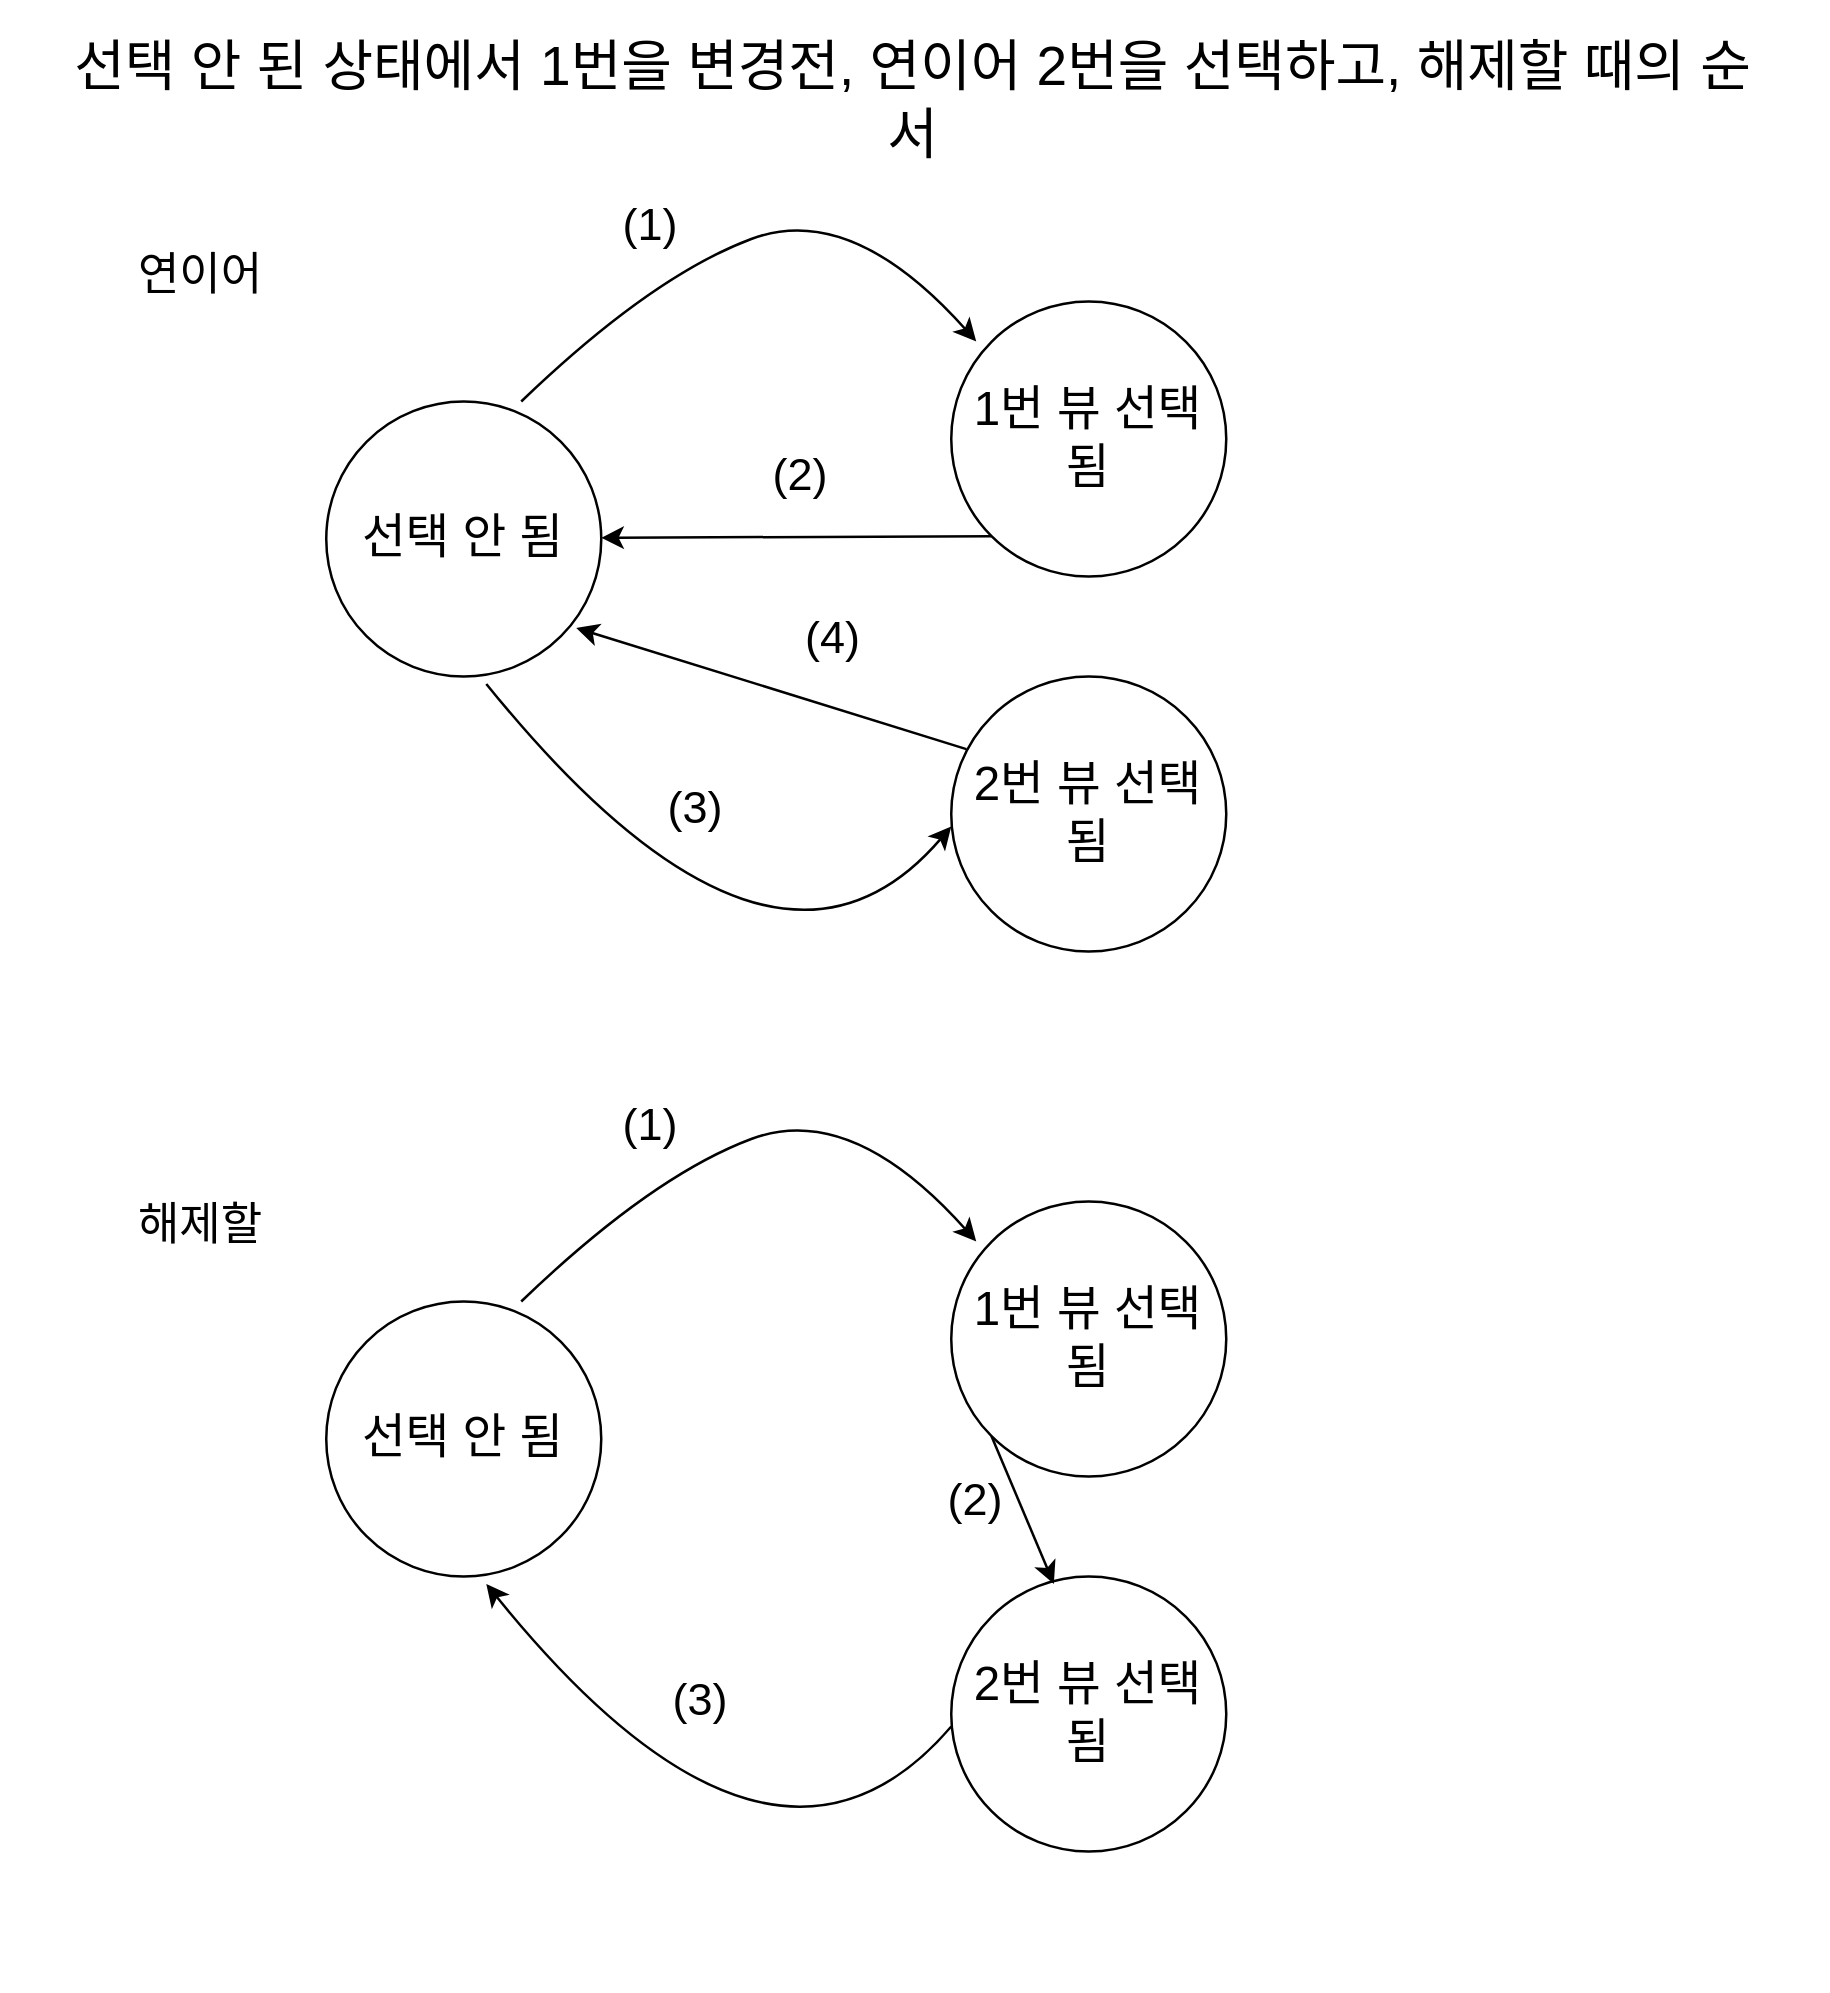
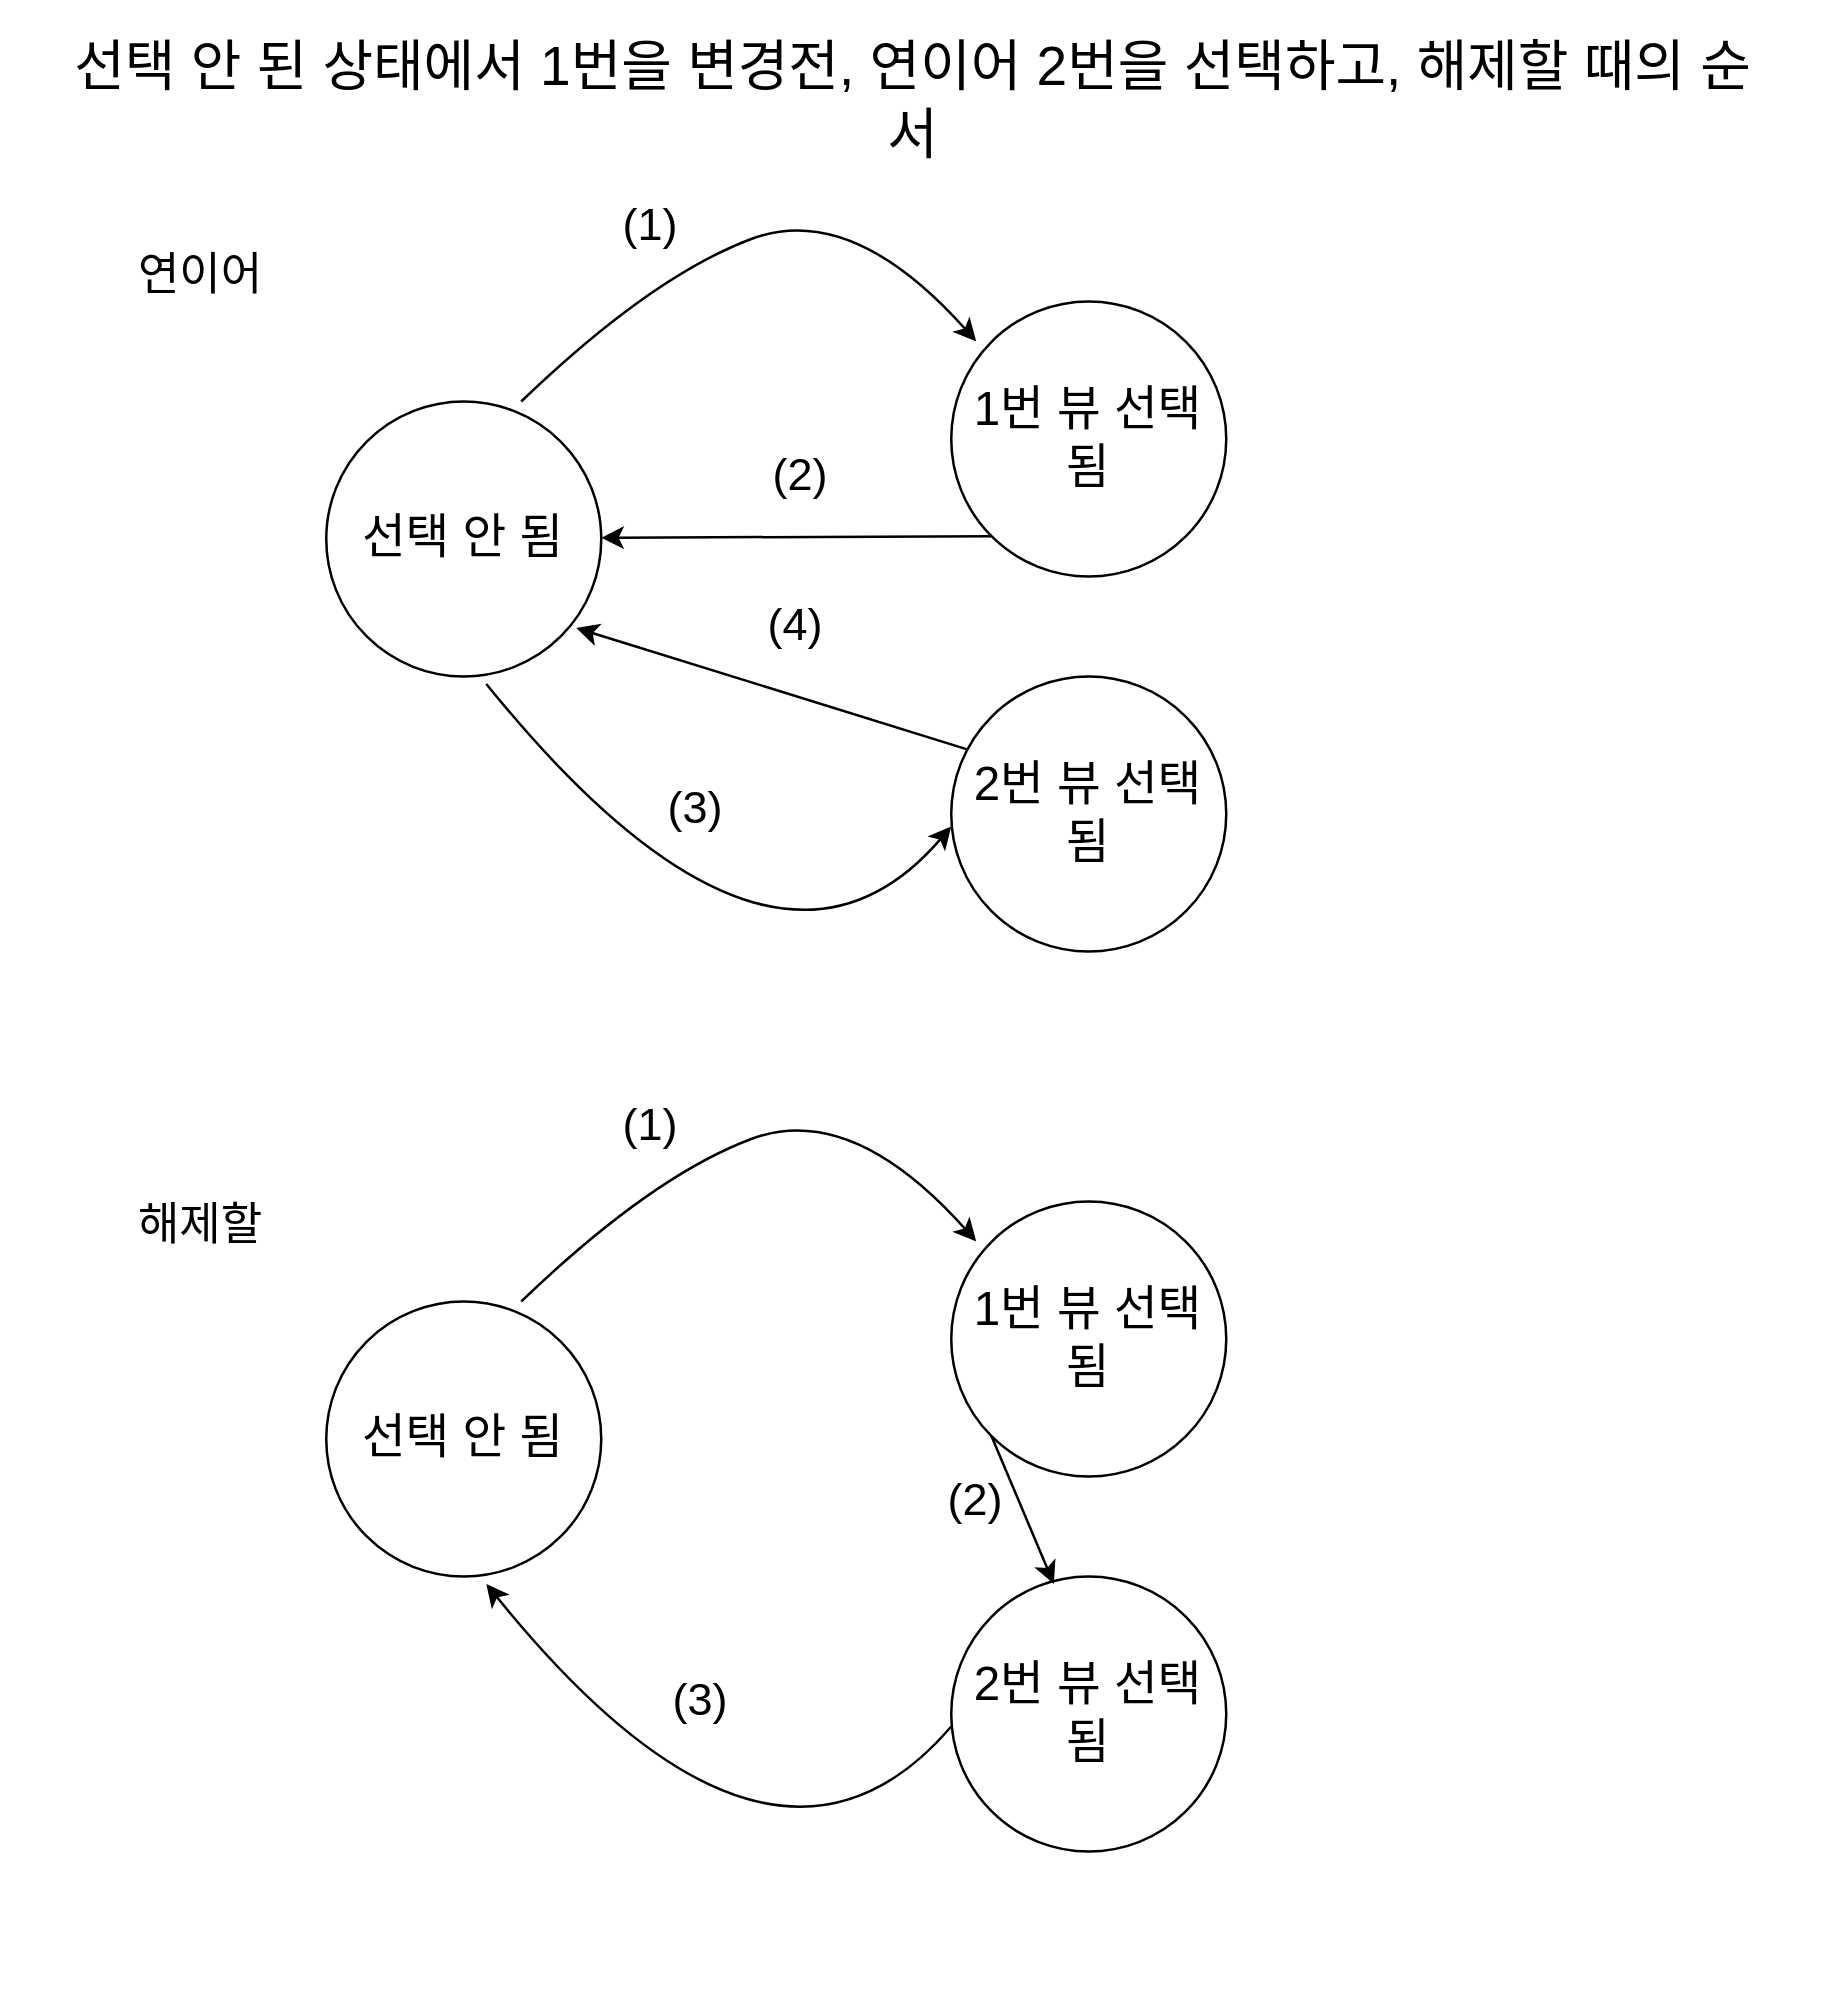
(834, 639) -> (796, 626)
